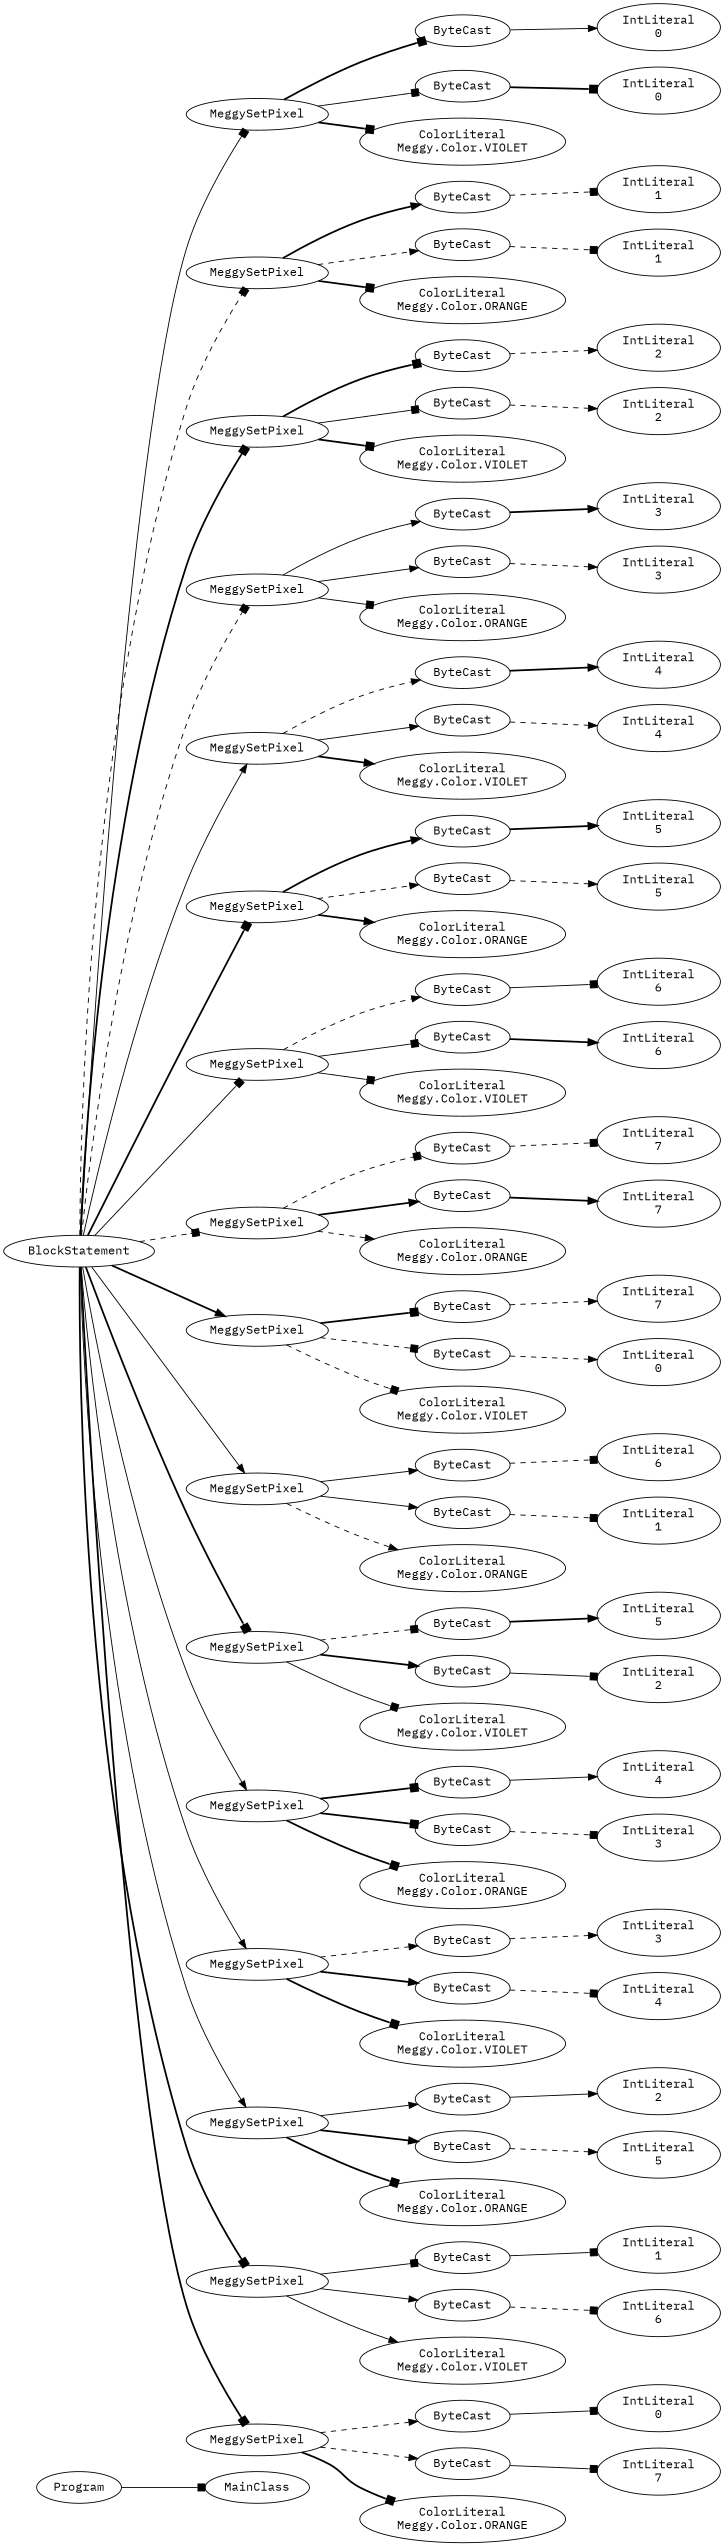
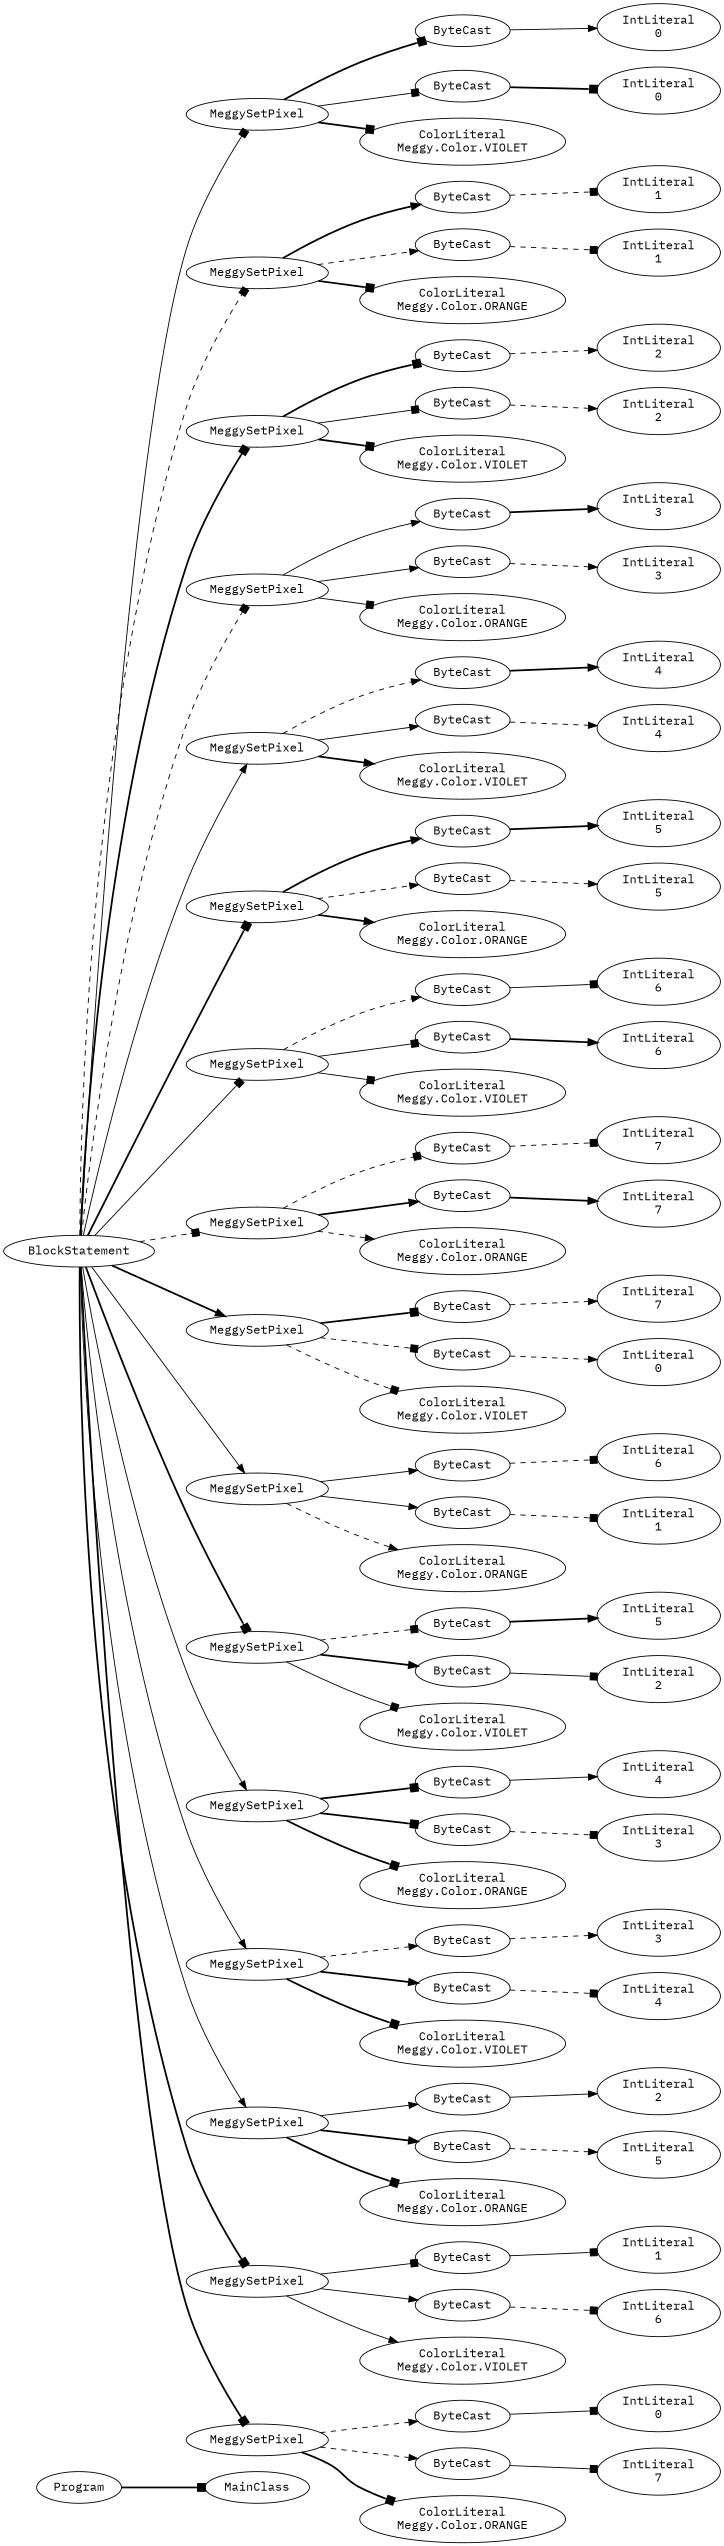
(159, 2487) -> (159, 2487)
